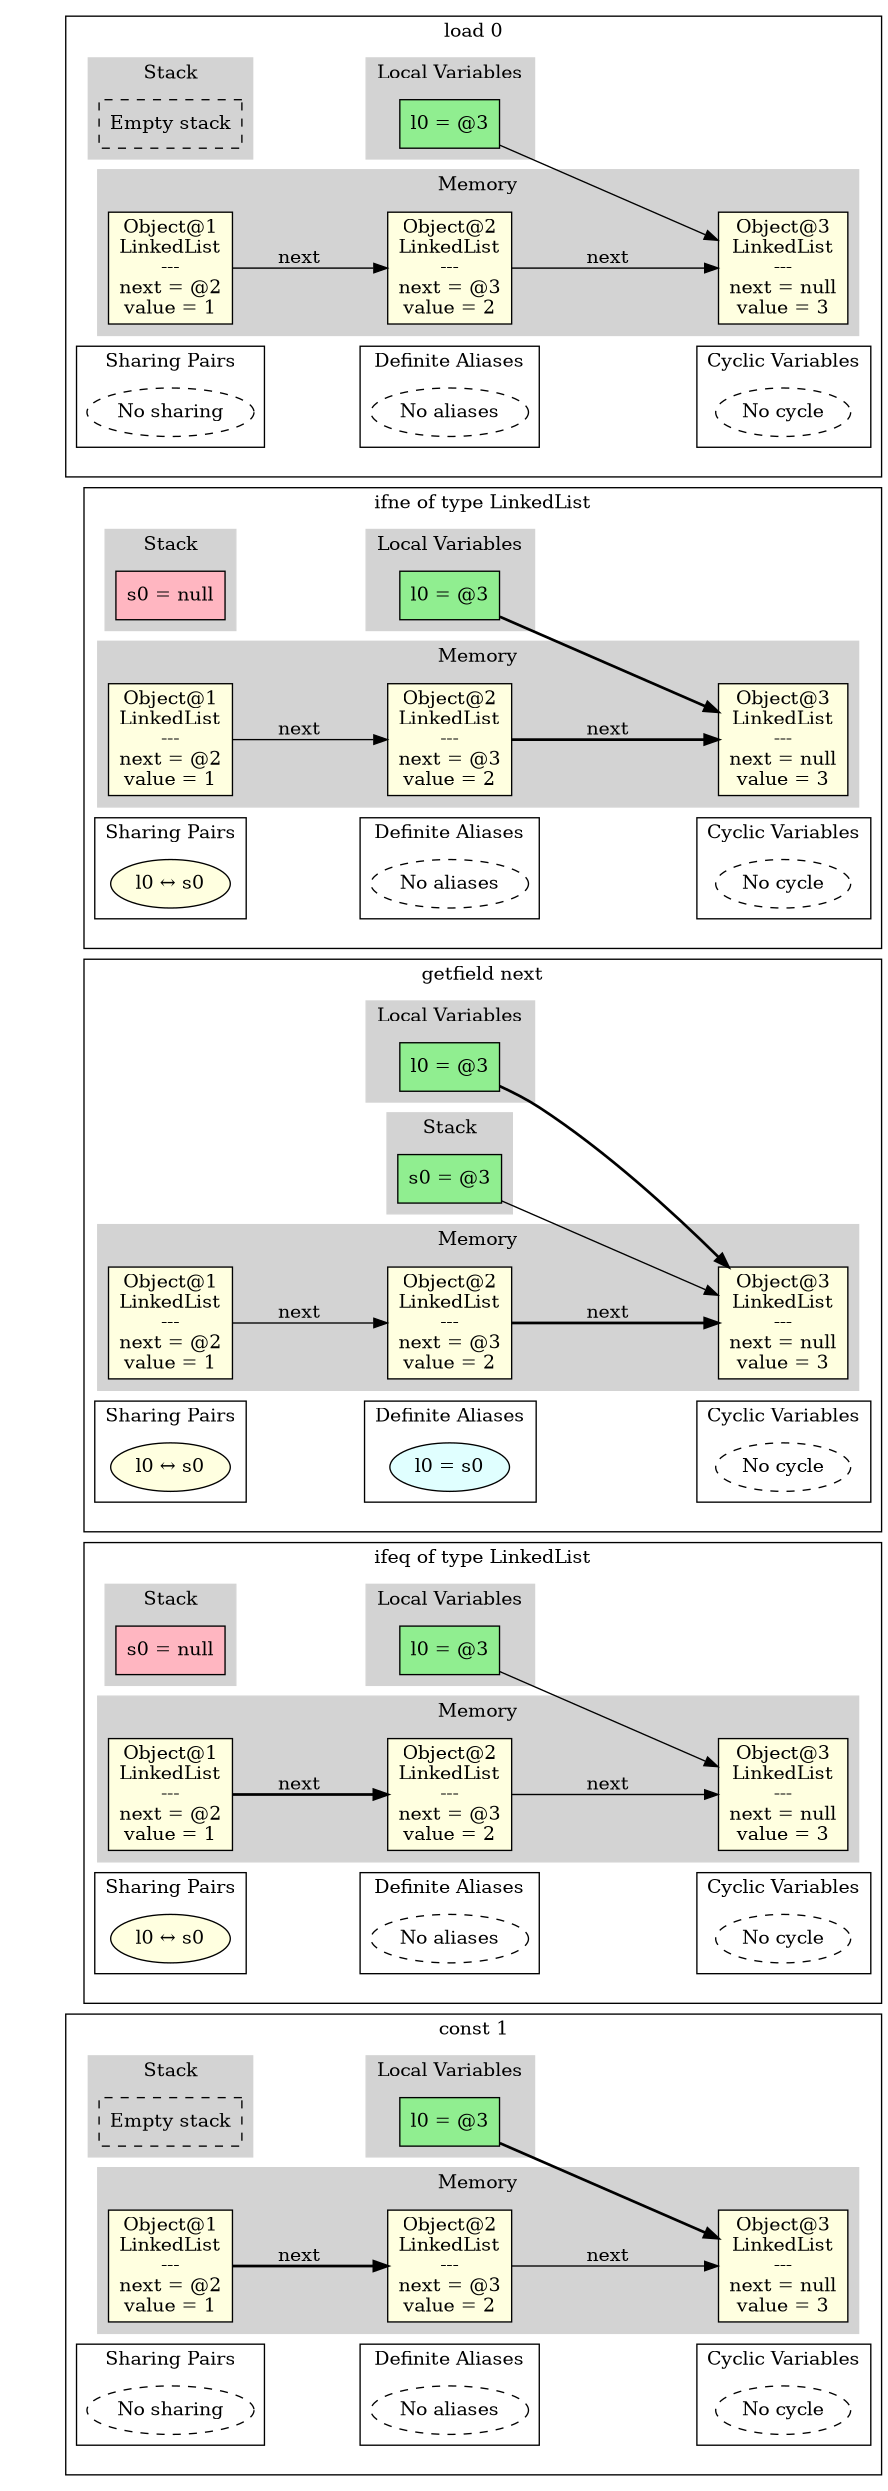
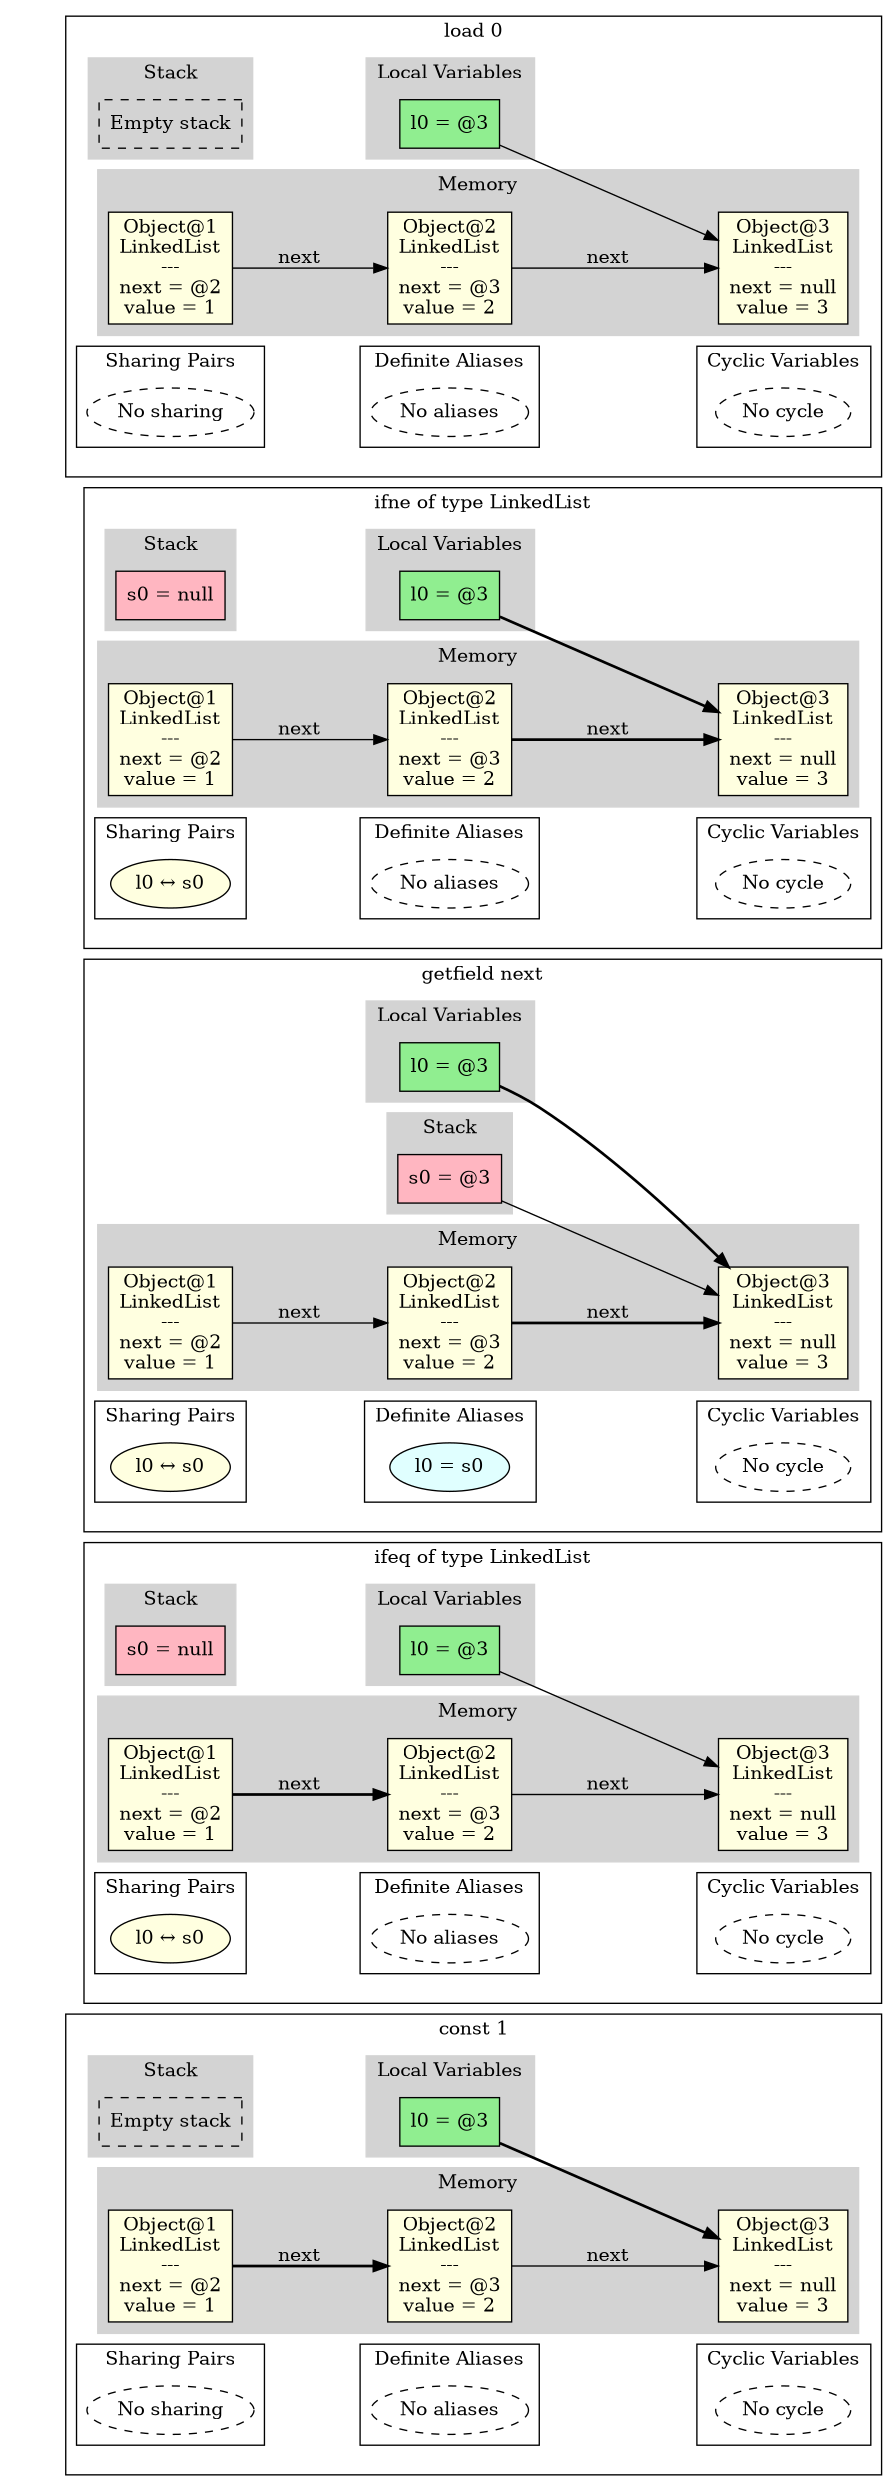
(450, 1179) -> (450, 1179)
